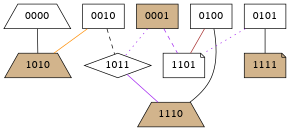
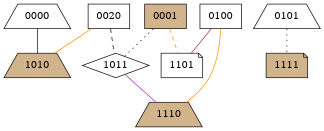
(103, 16) -> (109, 16)
(265, 16) -> (287, 16)
(171, 41) -> (174, 41)
(225, 41) -> none
(265, 41) -> (287, 41)
(136, 42) -> (139, 43)
(214, 70) -> (213, 70)
